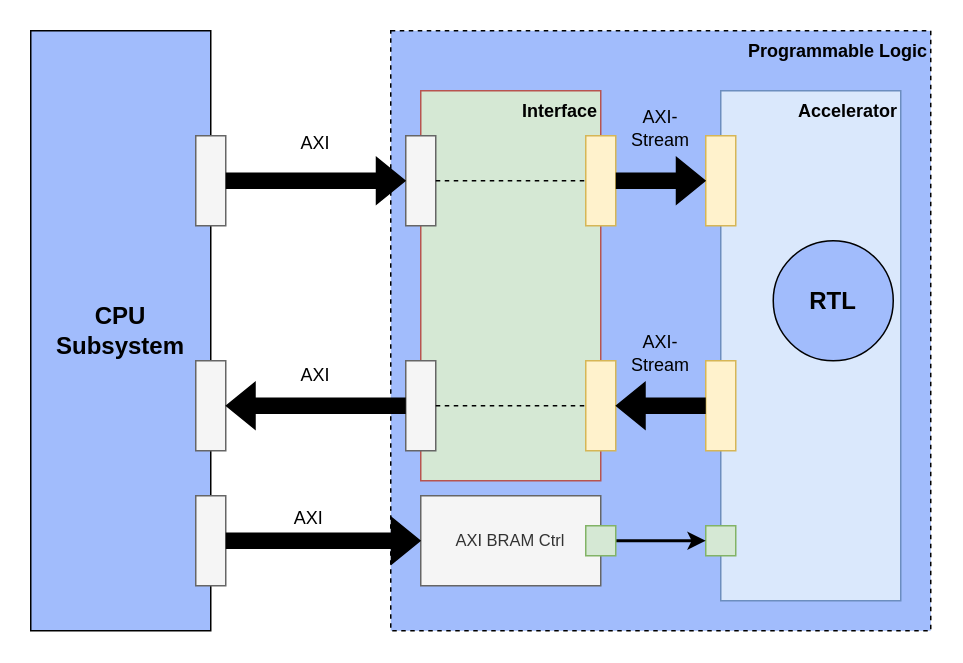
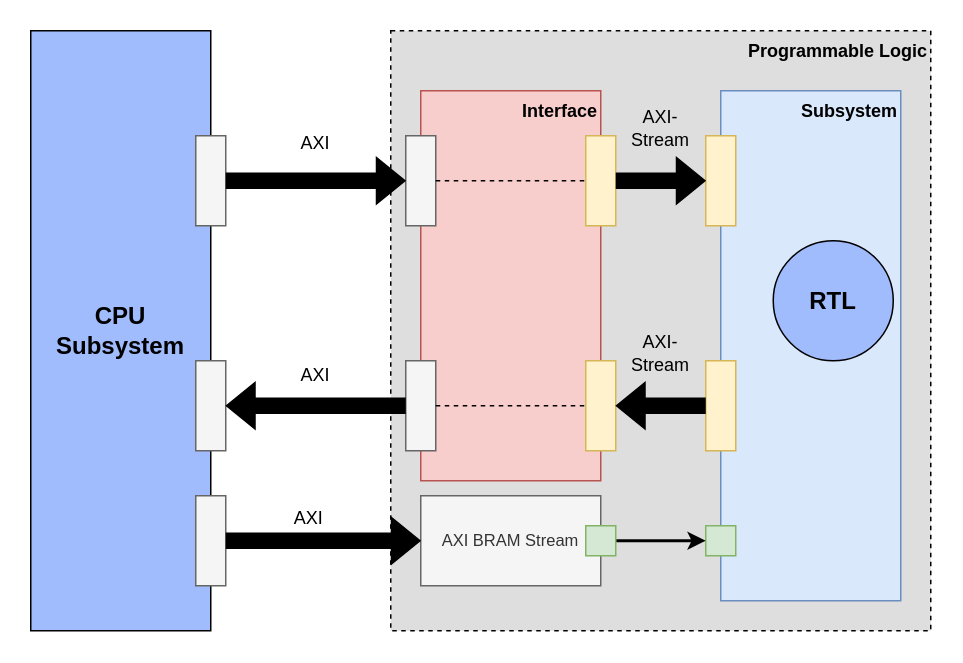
(845, 112) -> (852, 112)
(511, 286) -> (511, 286)
(661, 331) -> (661, 331)
(511, 541) -> (511, 541)
